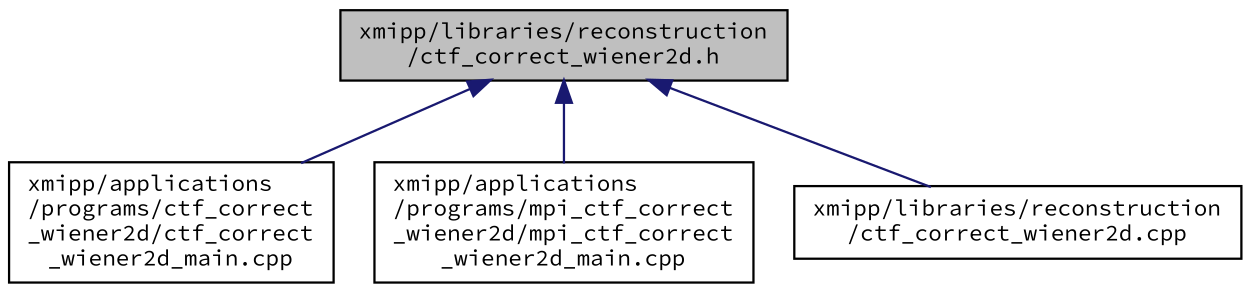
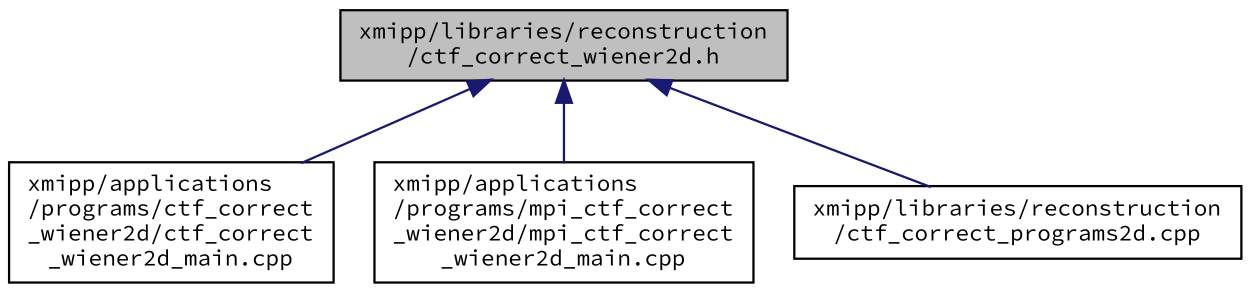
(1018, 222) -> (1018, 222)
